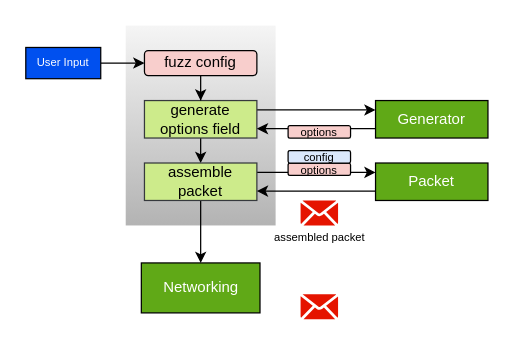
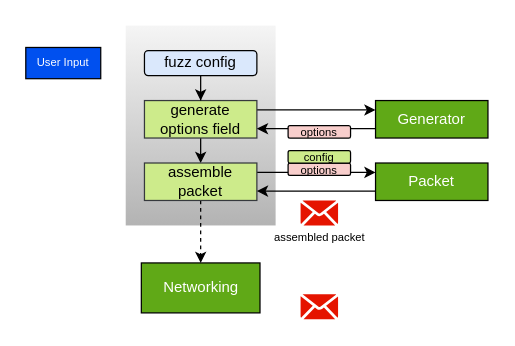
(125, 63) -> none
(201, 63) -> (201, 63)
(319, 157) -> (319, 157)
(201, 228) -> (201, 228)
